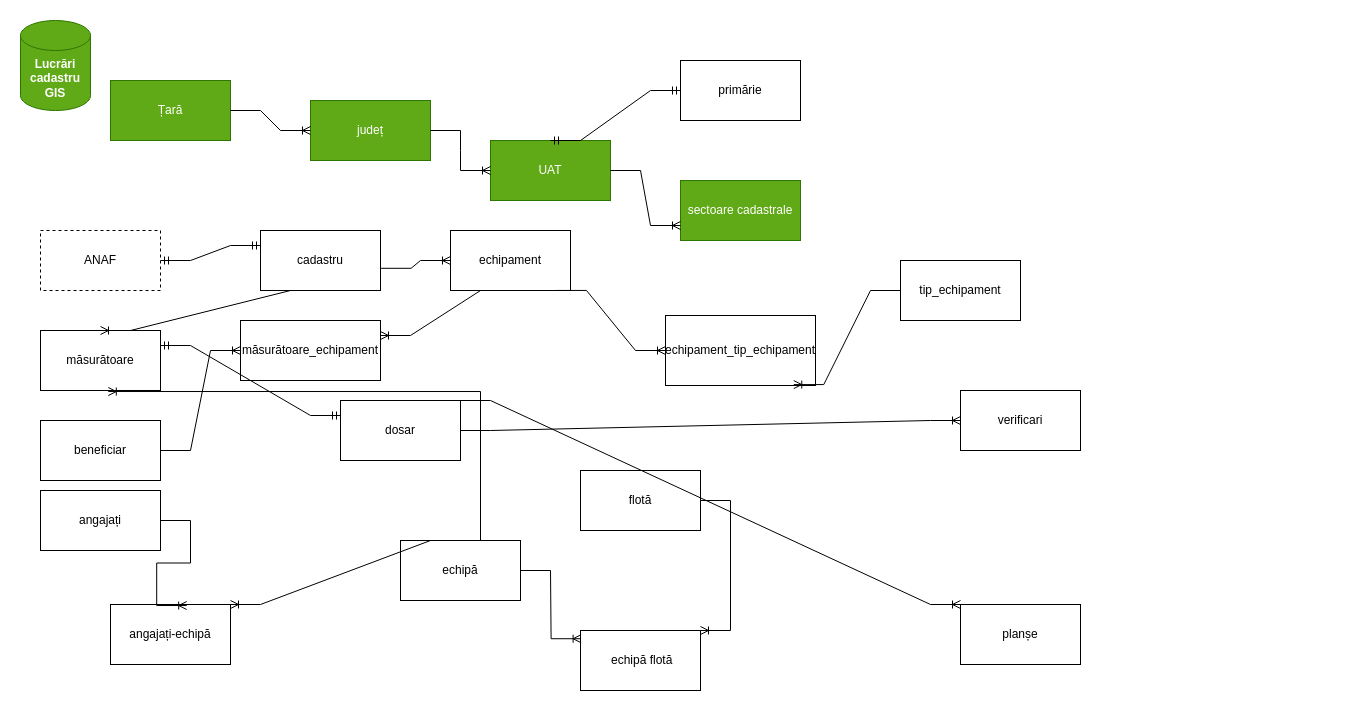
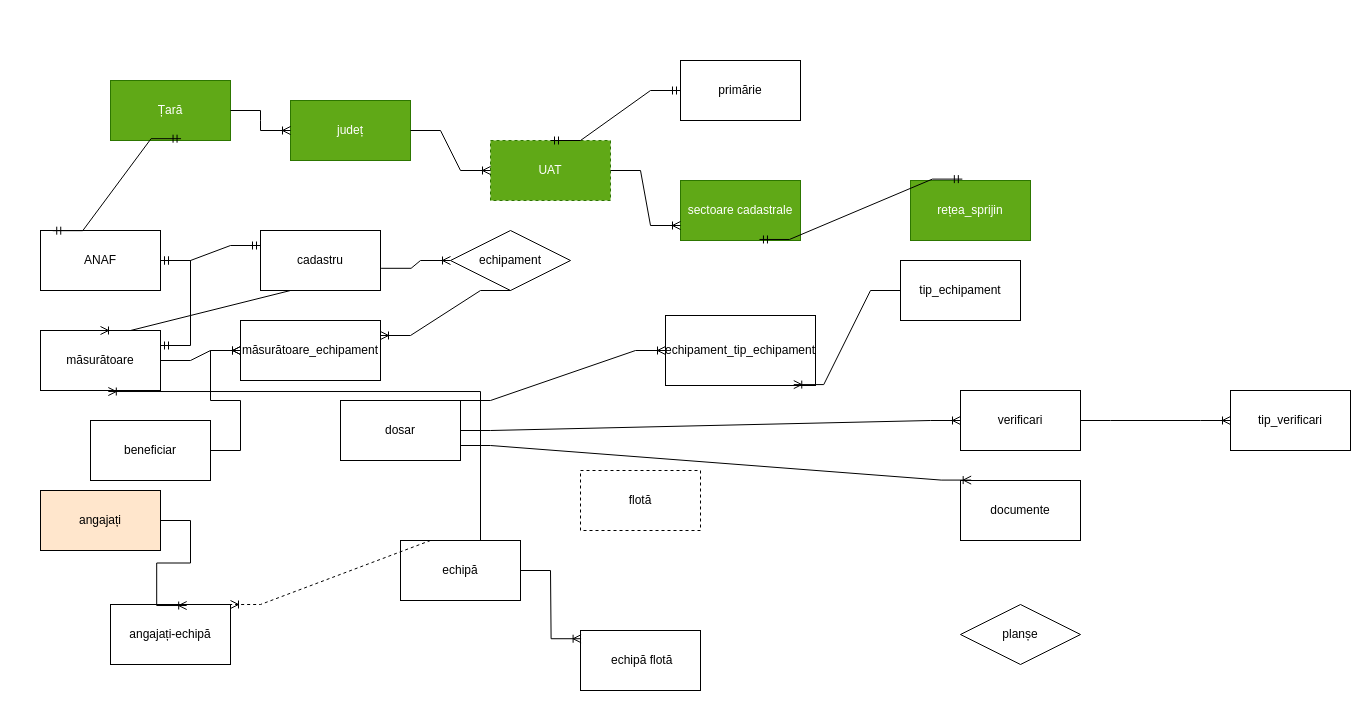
(56, 66) -> none
(371, 131) -> (351, 131)
(551, 171) -> (551, 171)
none -> (117, 185)
none -> (861, 209)
none -> (971, 211)
(101, 261) -> (101, 261)
(511, 261) -> (511, 261)
(600, 308) -> none
none -> (185, 361)
(262, 387) -> (191, 306)
none -> (1156, 421)
none -> (1291, 421)
(101, 451) -> (151, 451)
none -> (792, 469)
(641, 501) -> (641, 501)
none -> (1021, 511)
(101, 521) -> (101, 521)
(833, 559) -> (561, 376)
(731, 566) -> none
(331, 578) -> (331, 578)
(1021, 635) -> (1021, 635)
